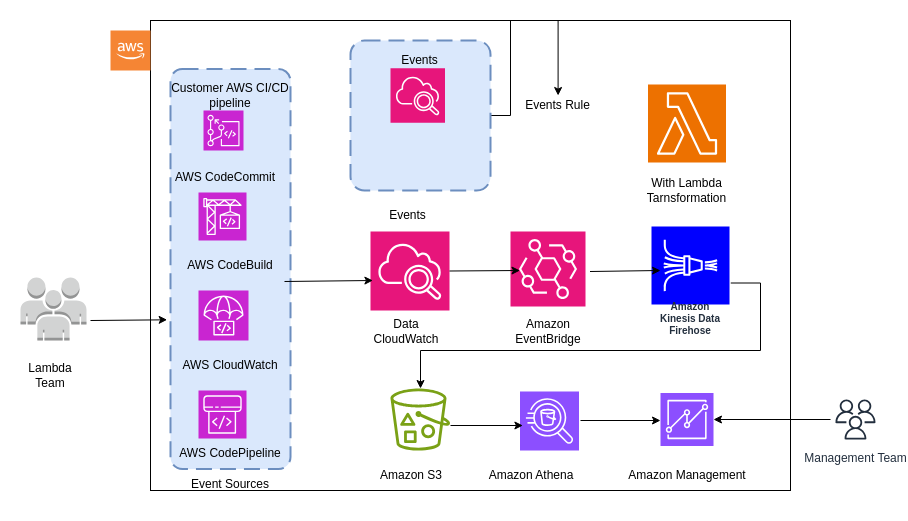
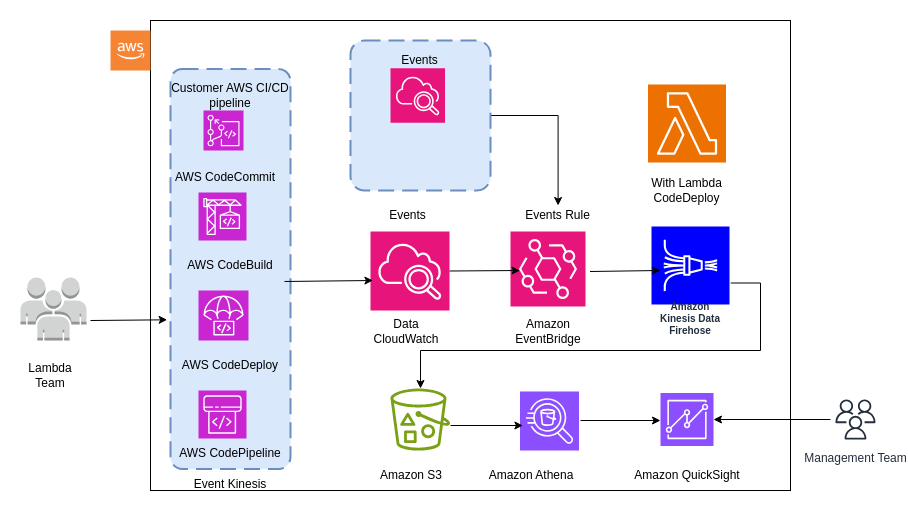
(558, 106) -> (558, 216)
(687, 191) -> (687, 191)
(231, 366) -> (231, 366)
(688, 476) -> (688, 476)
(231, 485) -> (231, 485)
